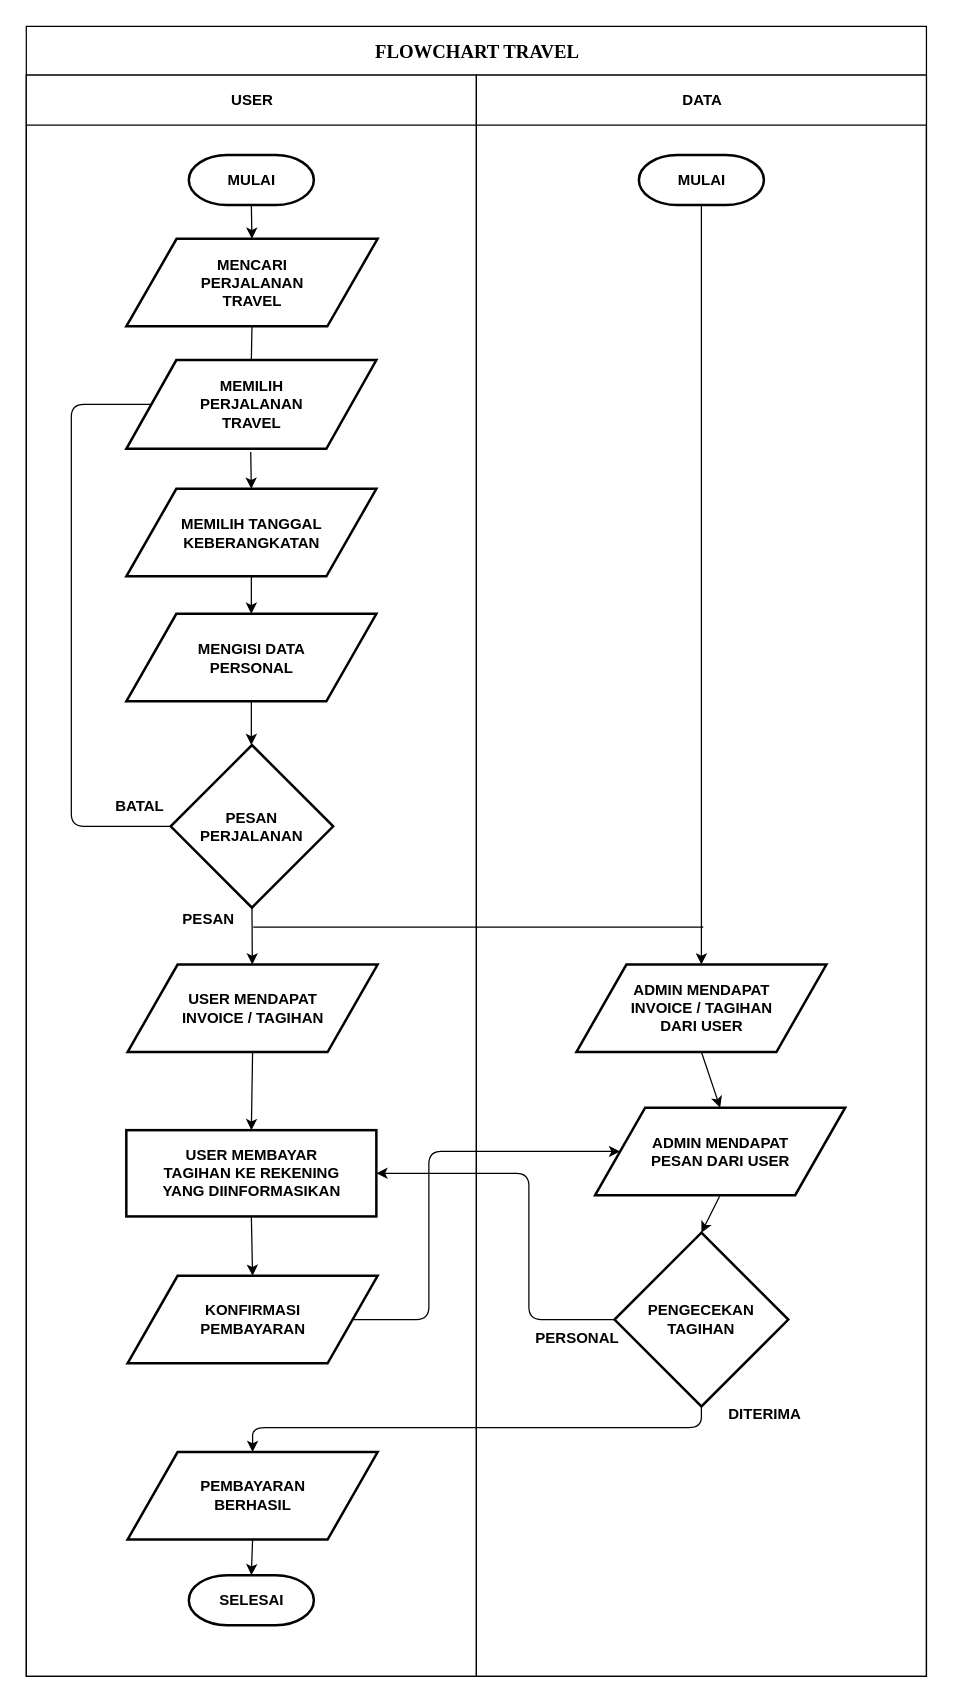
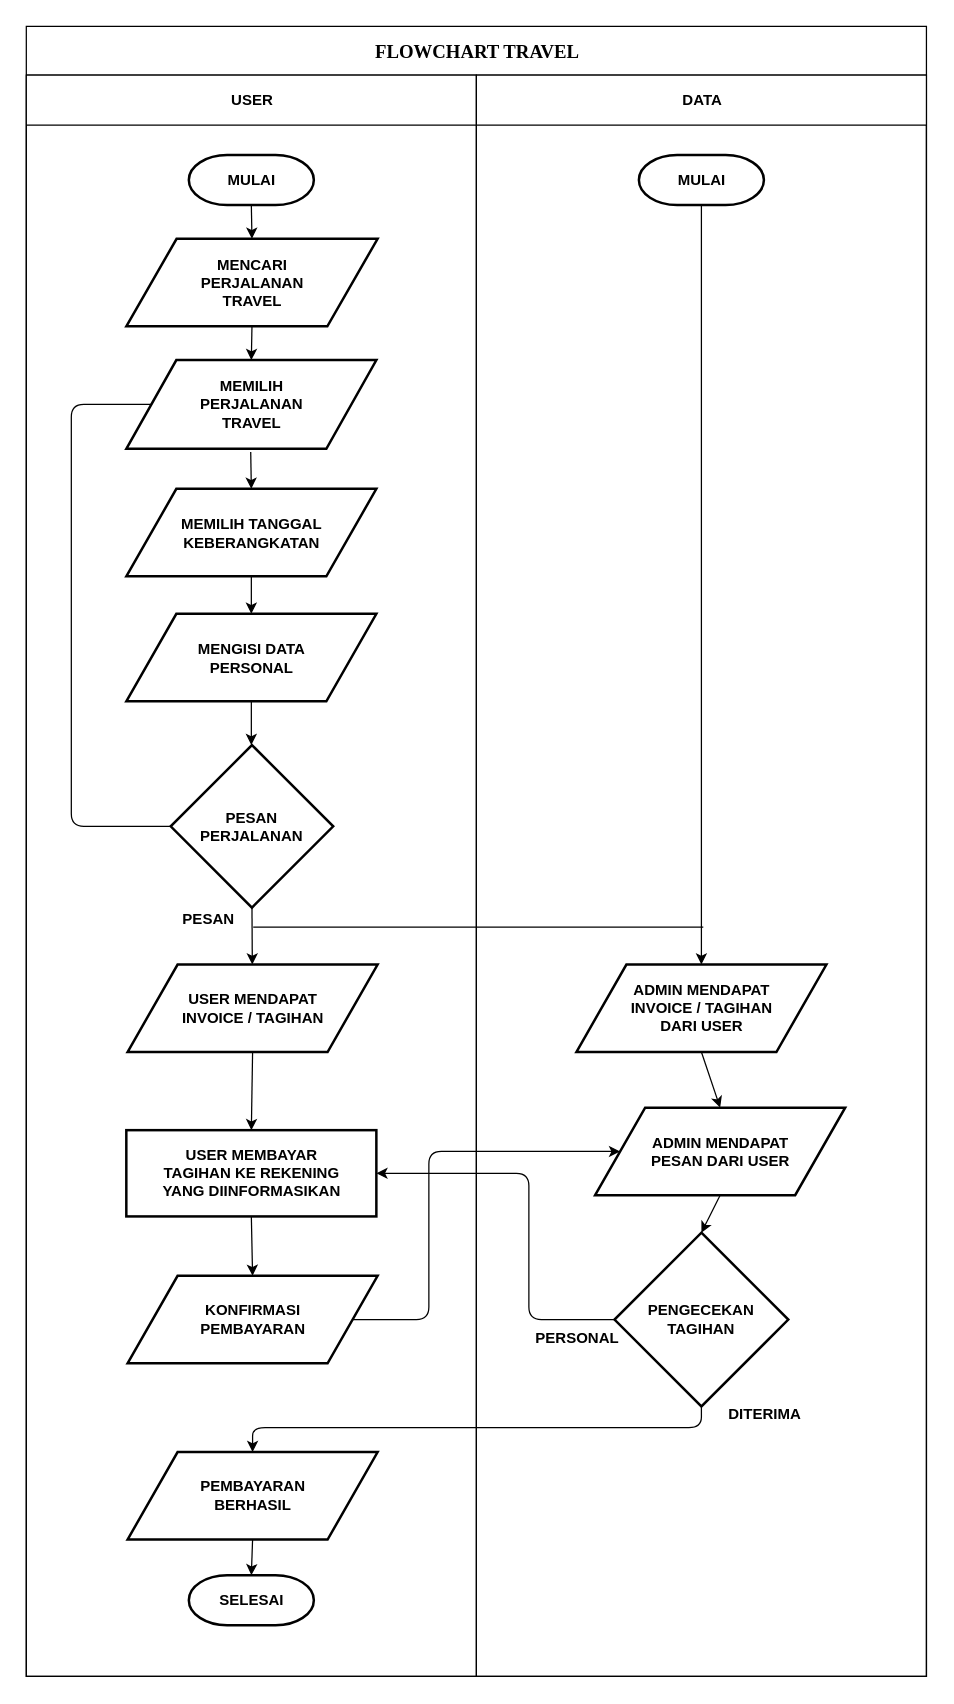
(251, 353) -> (251, 350)
(139, 807) -> none
